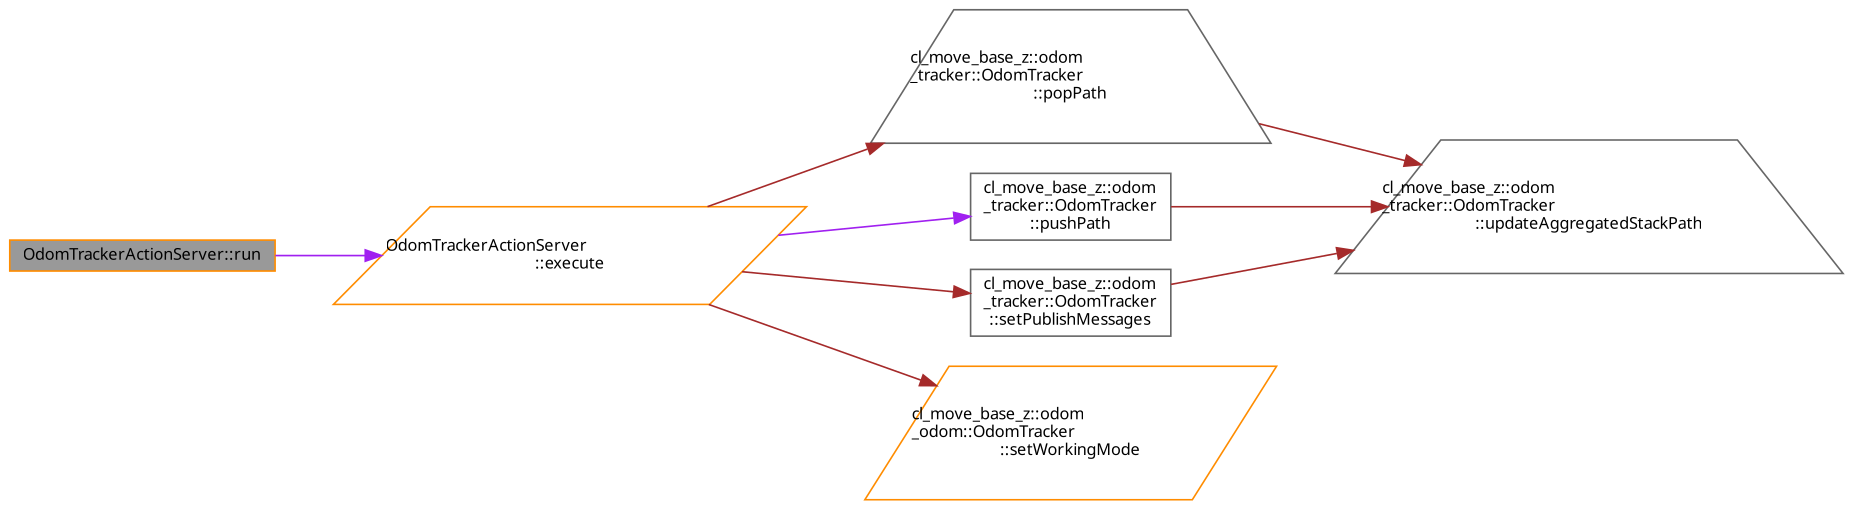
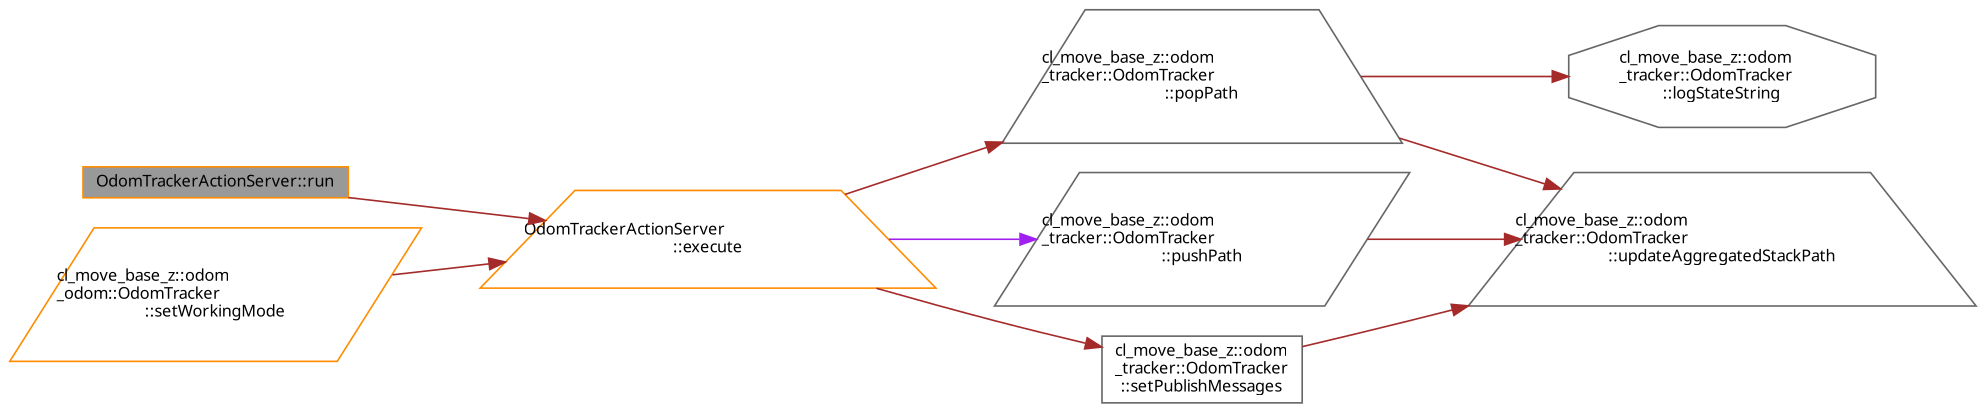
none -> (1722, 77)
(1071, 207) -> (1202, 239)
(320, 256) -> (438, 208)
(570, 256) -> (708, 239)
(815, 342) -> (441, 269)
